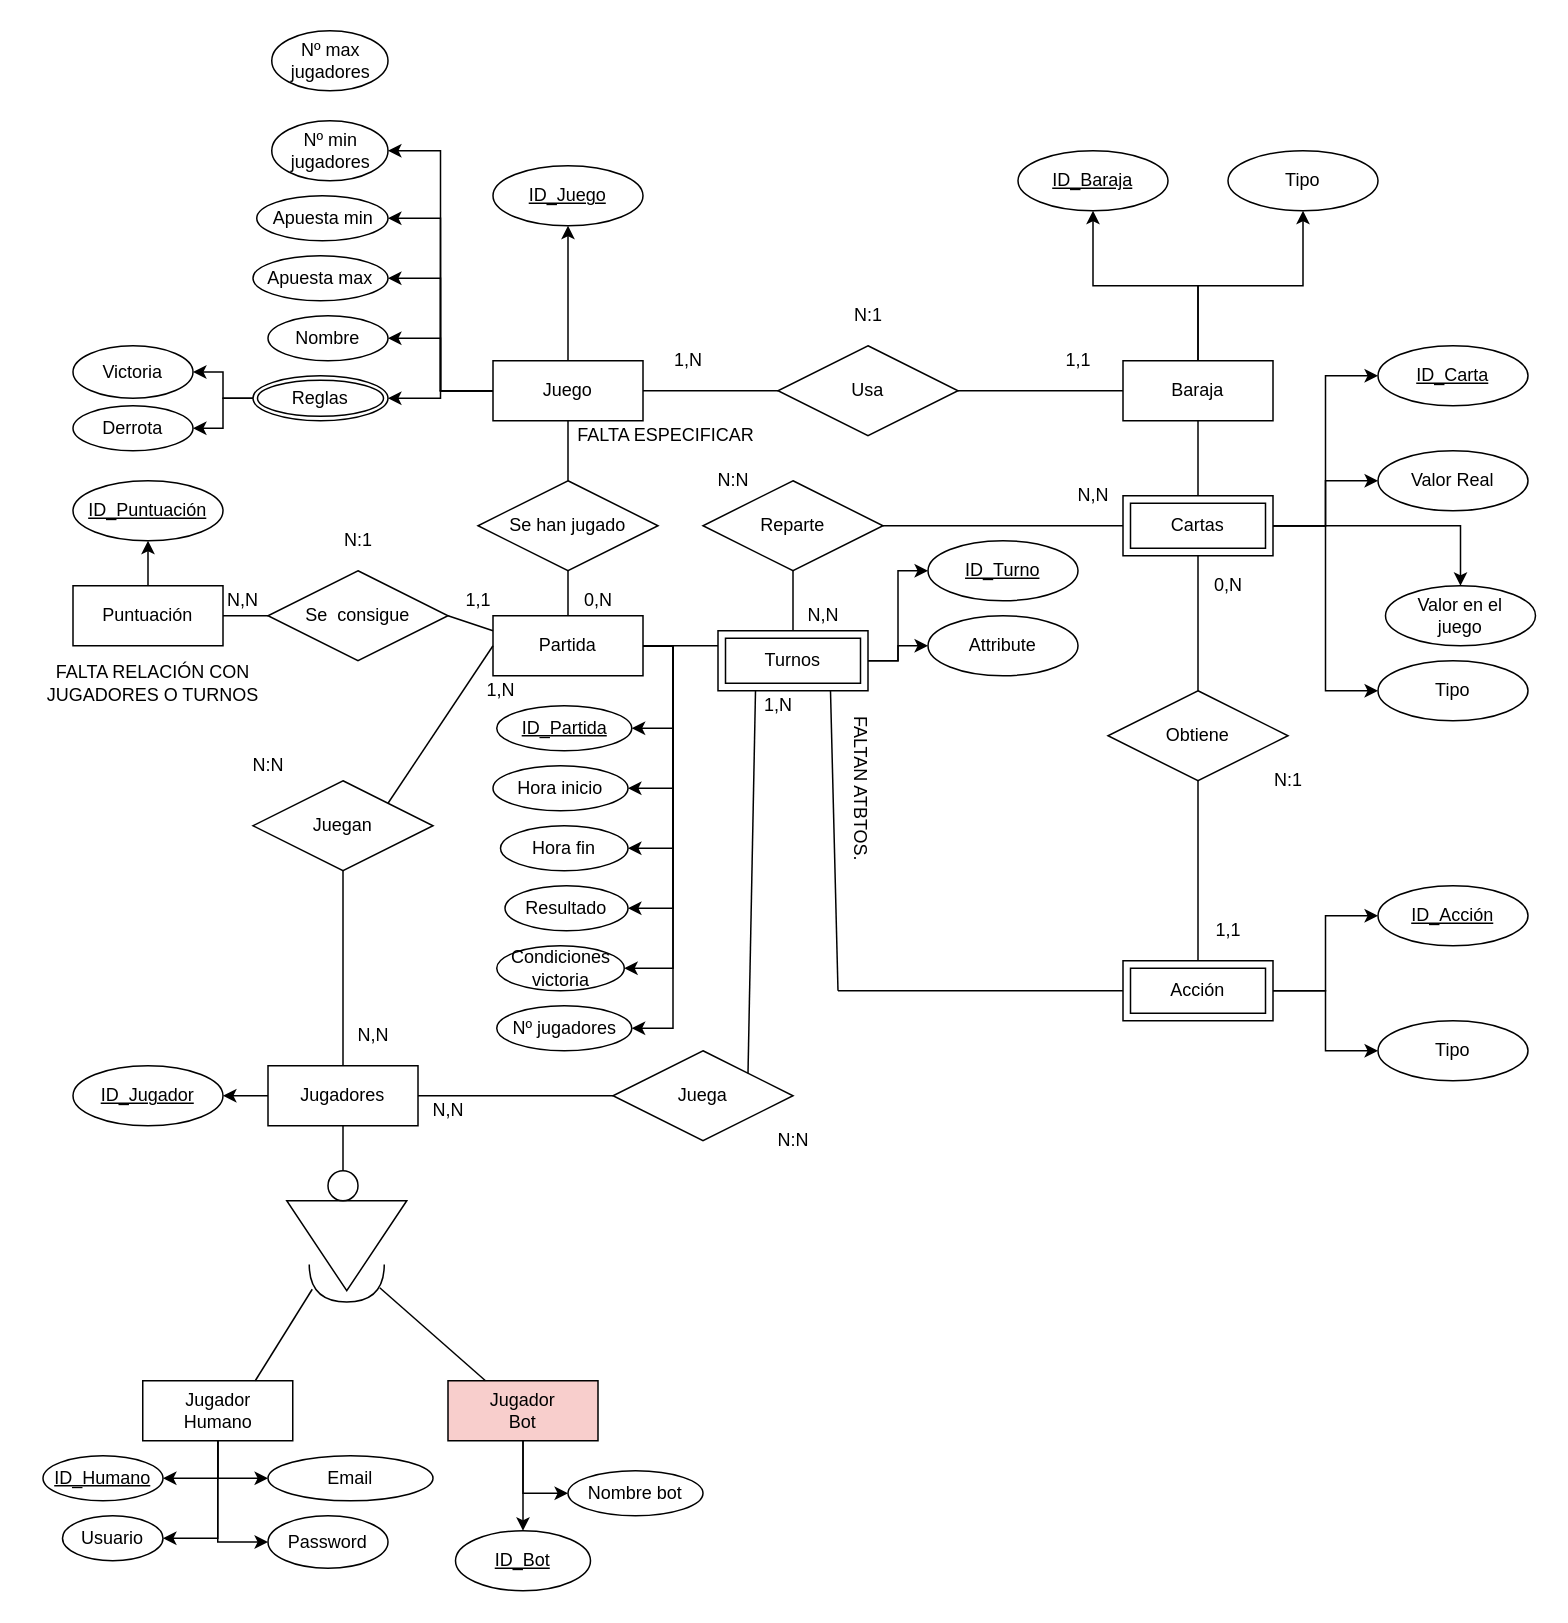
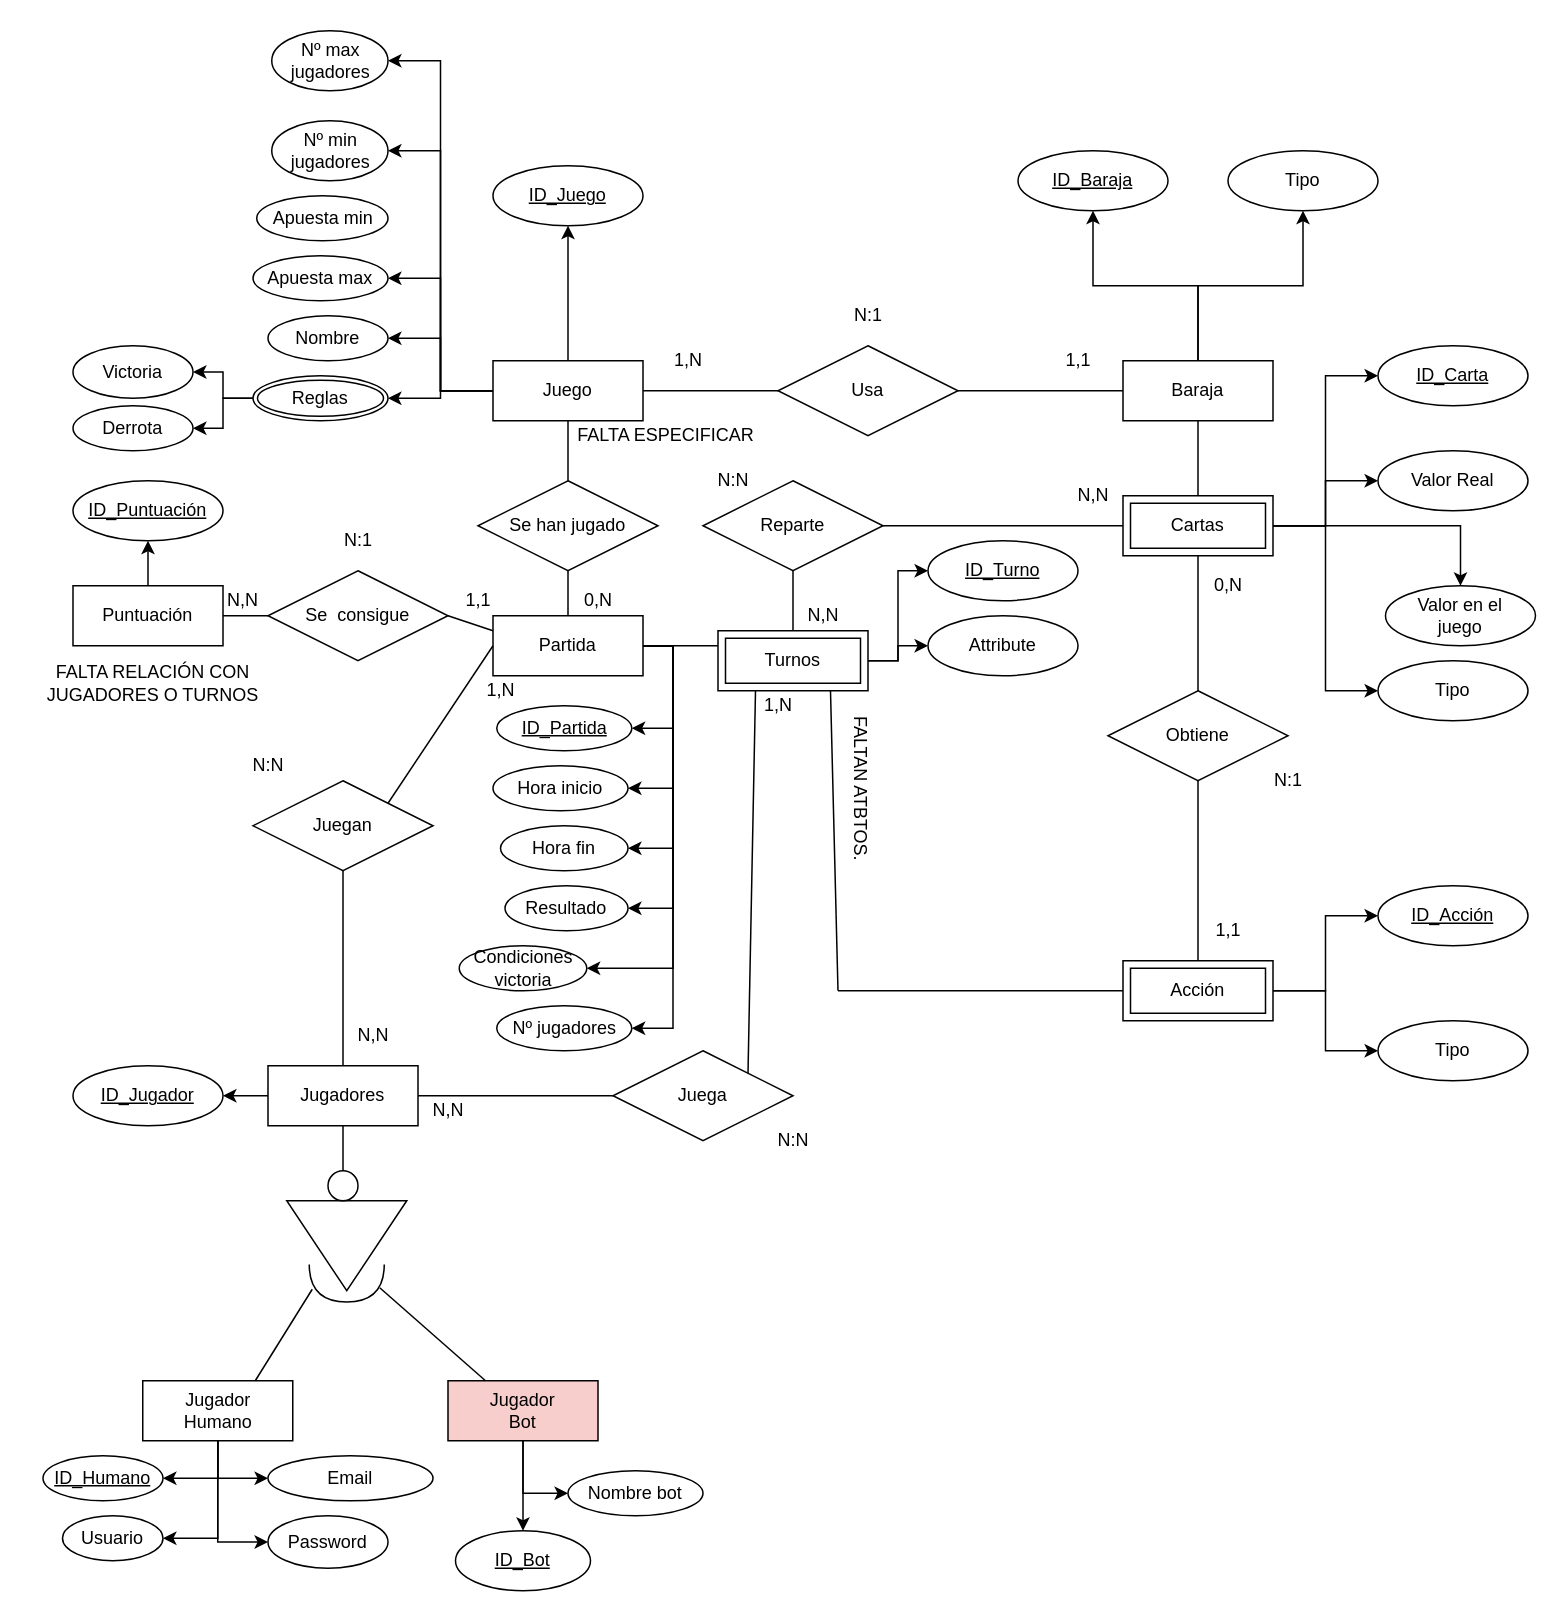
none -> (440, 83)
(418, 218) -> none
(560, 968) -> (523, 968)
